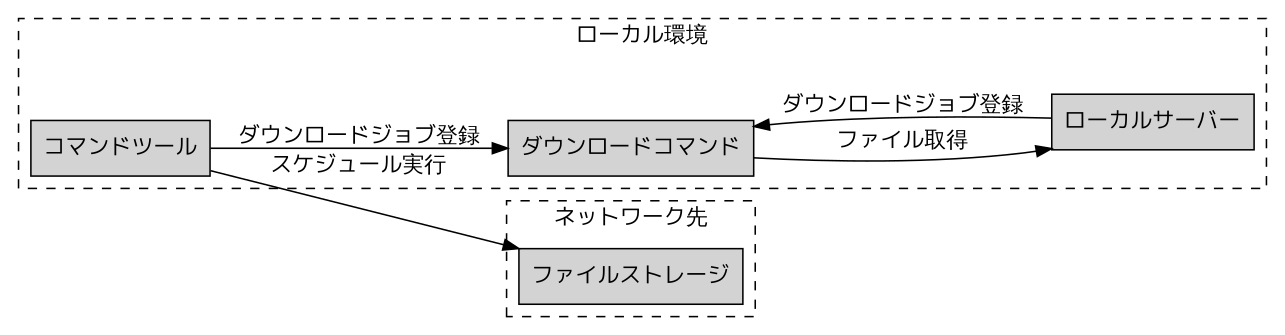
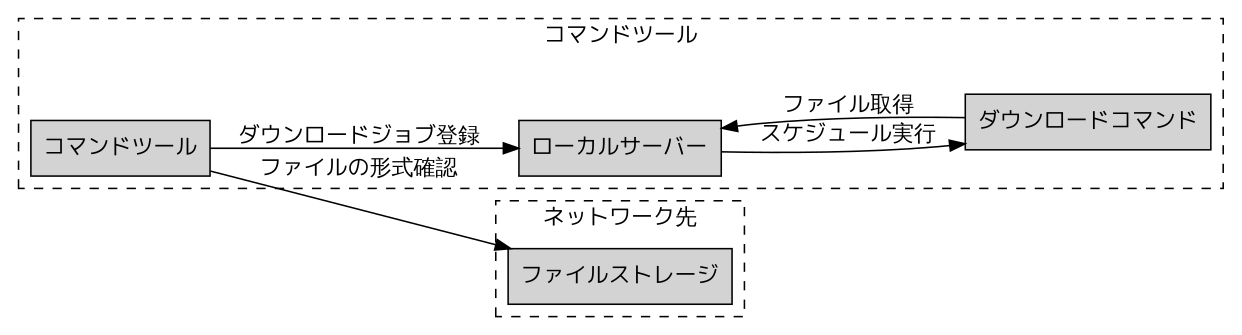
(642, 36) -> (621, 36)
(903, 106) -> (849, 135)
(351, 148) -> (357, 148)
(359, 166) -> (359, 169)
